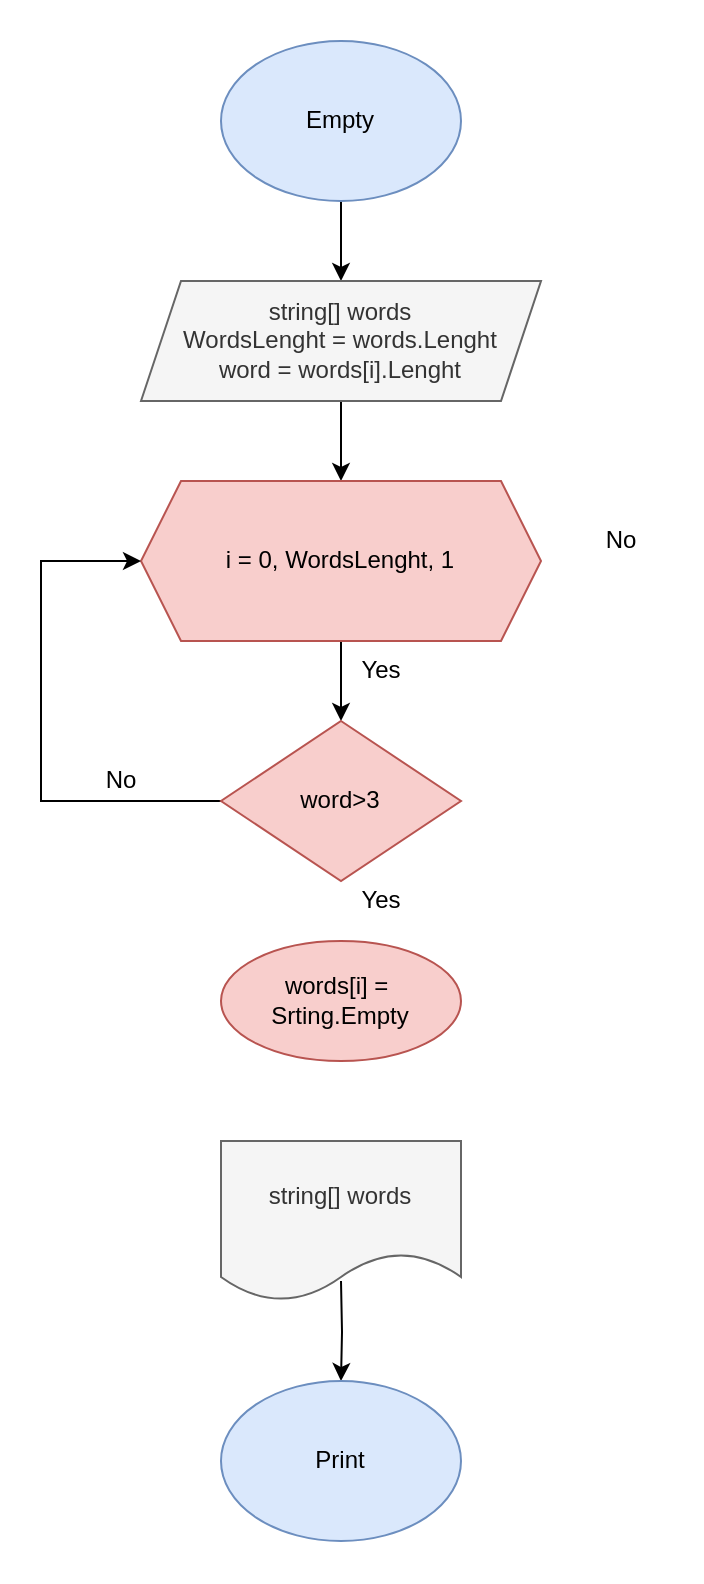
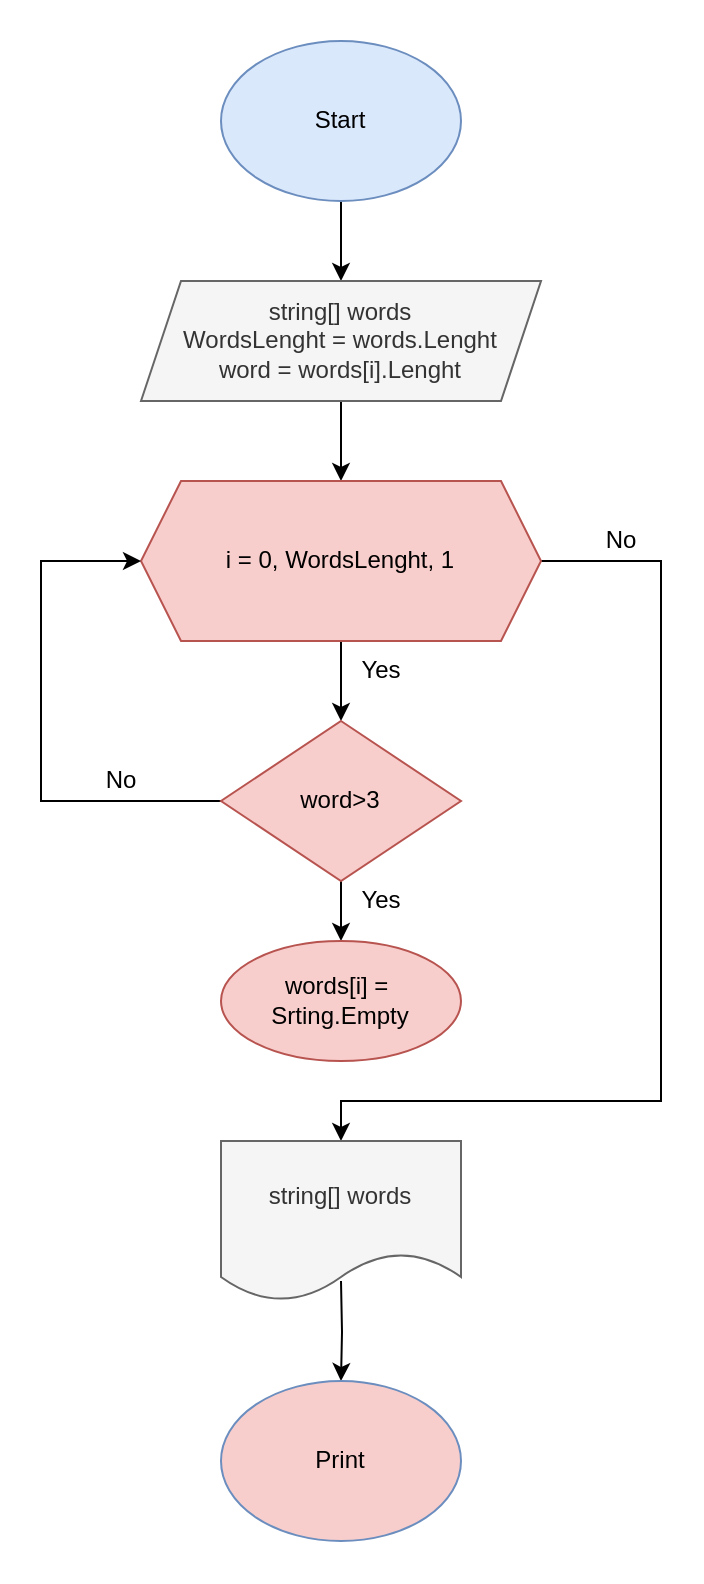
(341, 121) -> (341, 121)
none -> (341, 918)
none -> (661, 944)
(341, 1461) -> (341, 1461)
